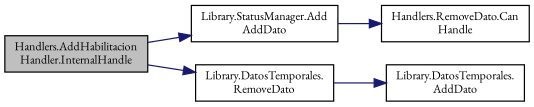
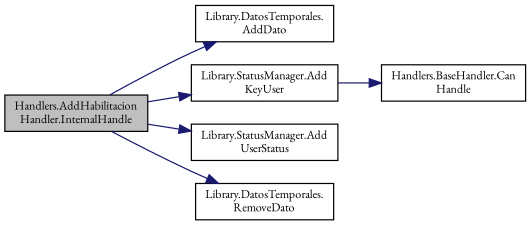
(265, 24) -> (265, 83)
(455, 24) -> (454, 83)
(354, 83) -> (157, 70)
none -> (265, 142)
